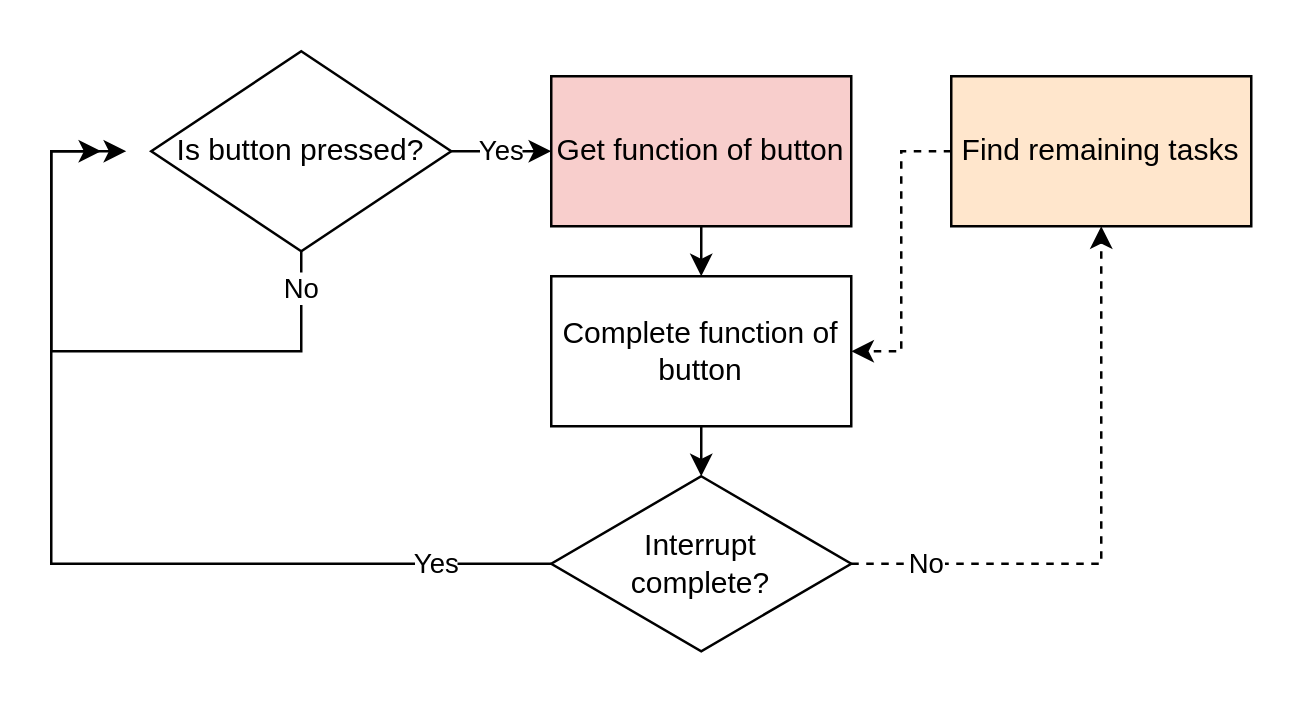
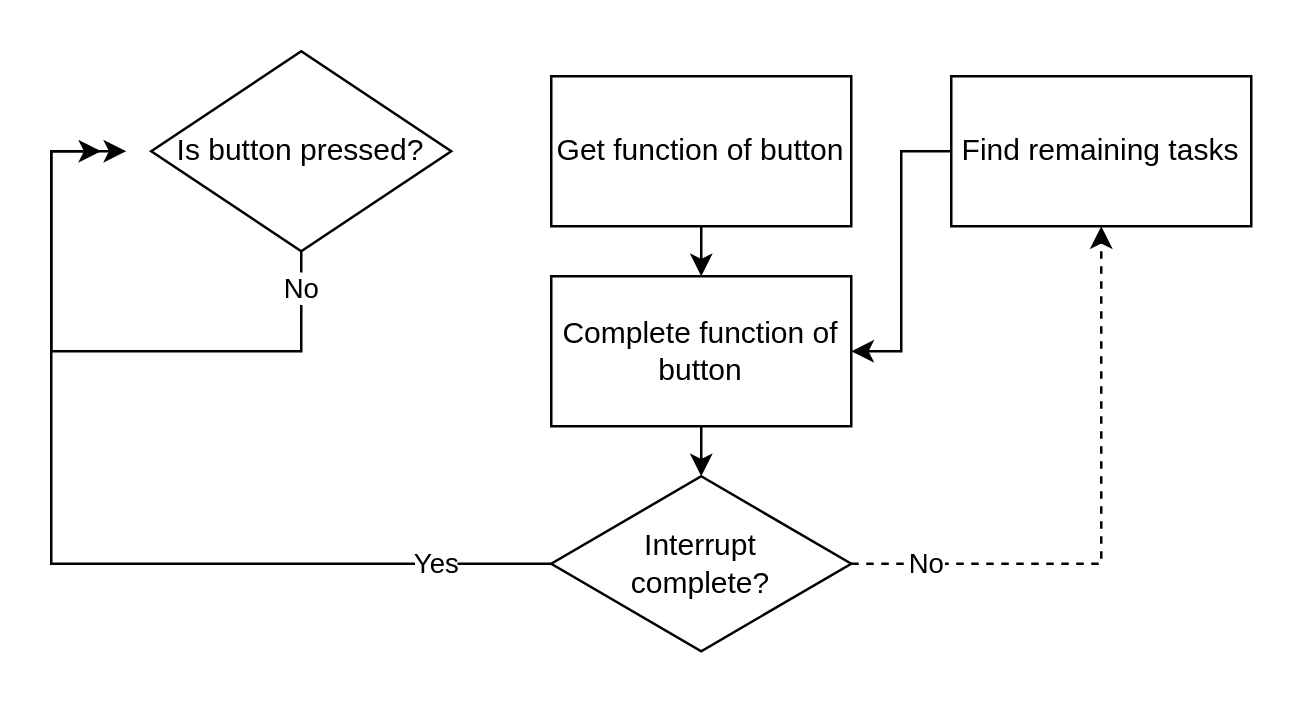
(492, 151) -> none
(701, 151) -> (701, 151)
(1101, 151) -> (1101, 151)
(901, 246) -> (901, 246)
